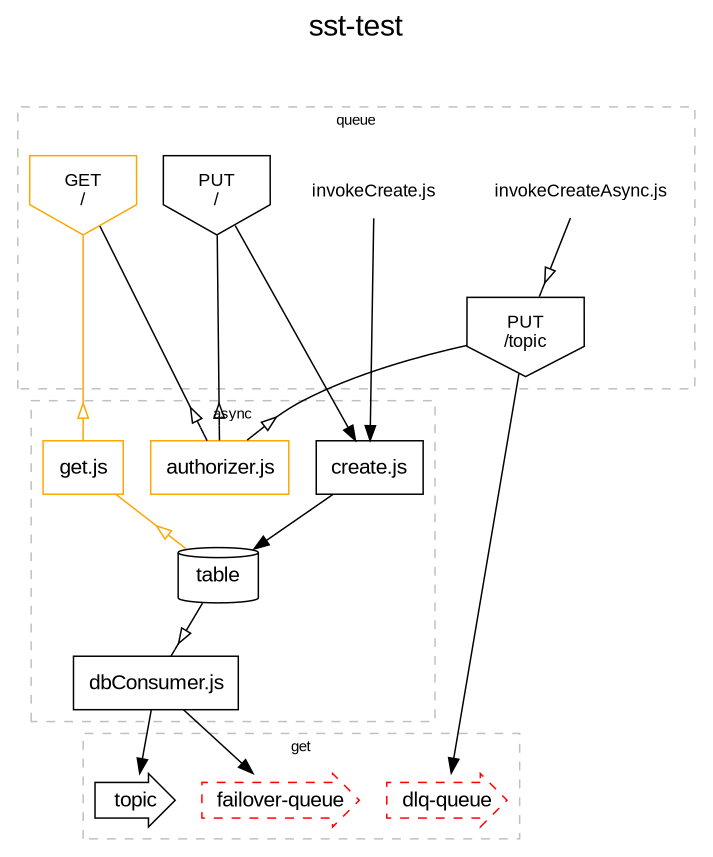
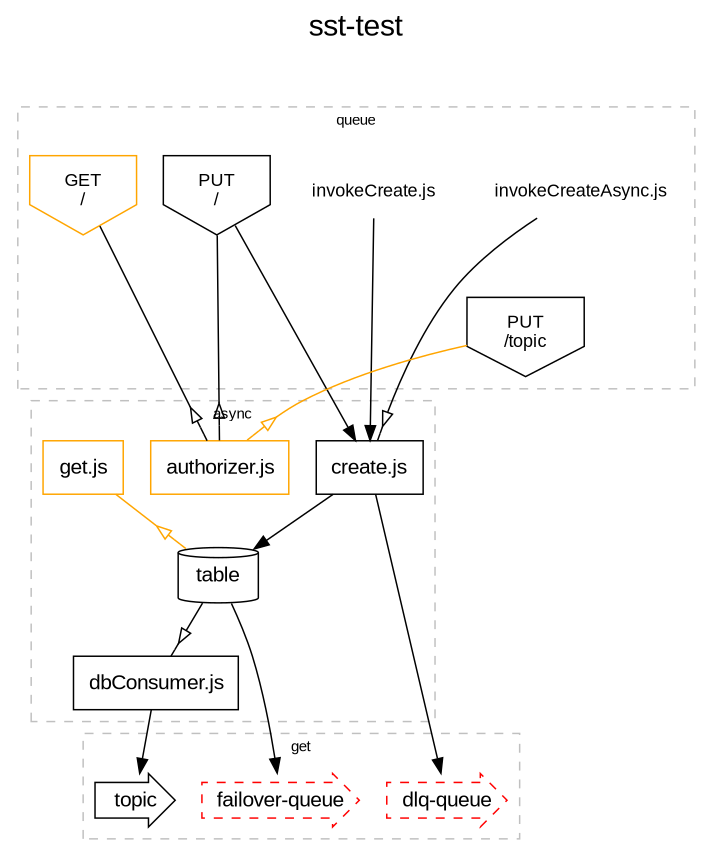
(560, 243) -> (445, 301)
(83, 319) -> none
(359, 377) -> (359, 377)
(486, 566) -> (407, 626)
(220, 743) -> (259, 679)
